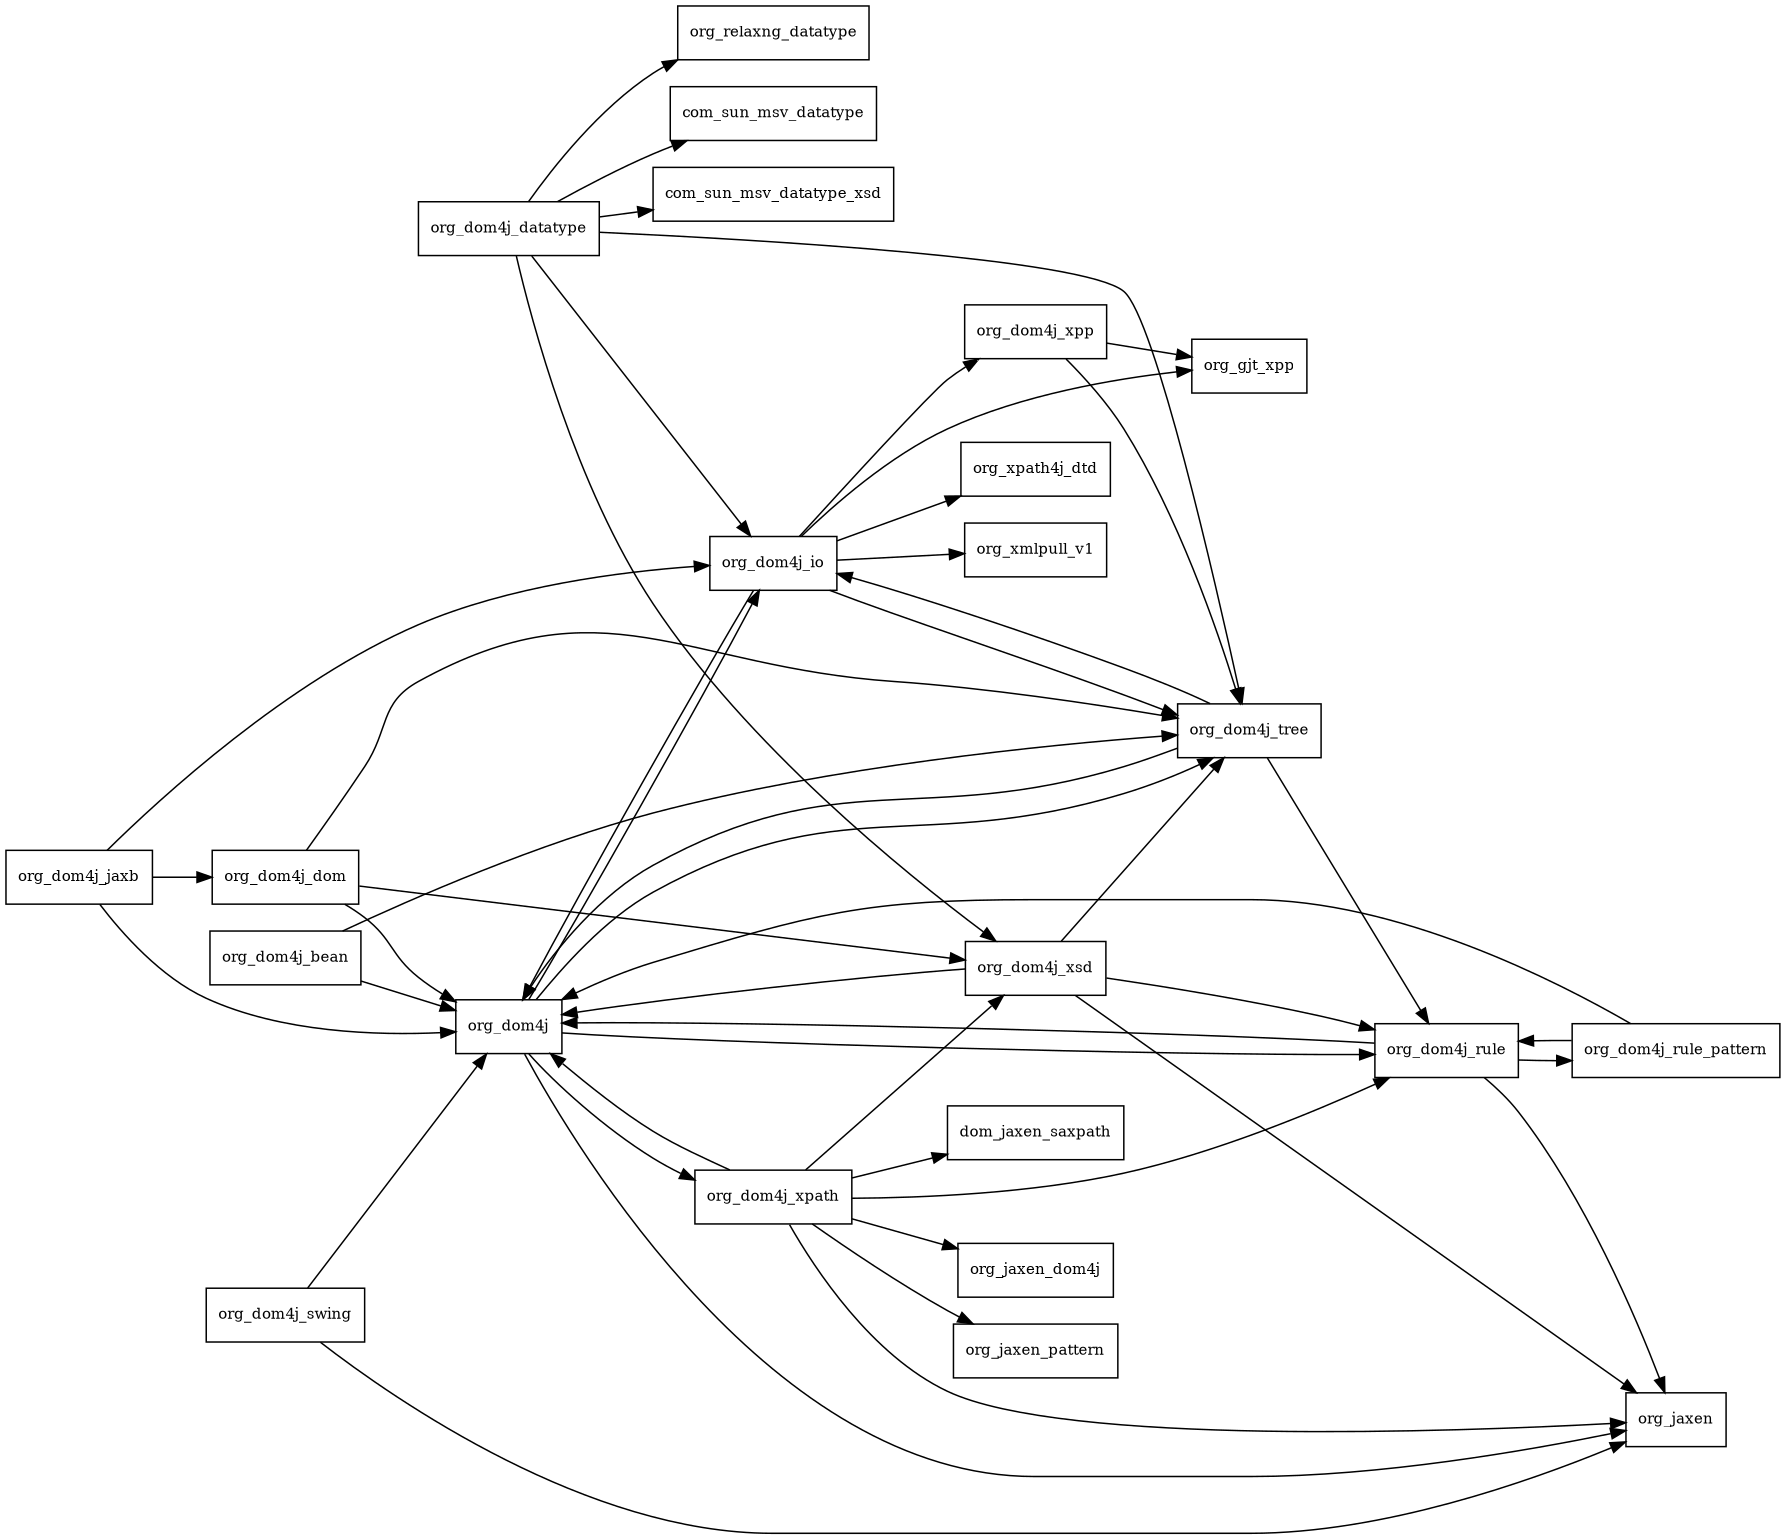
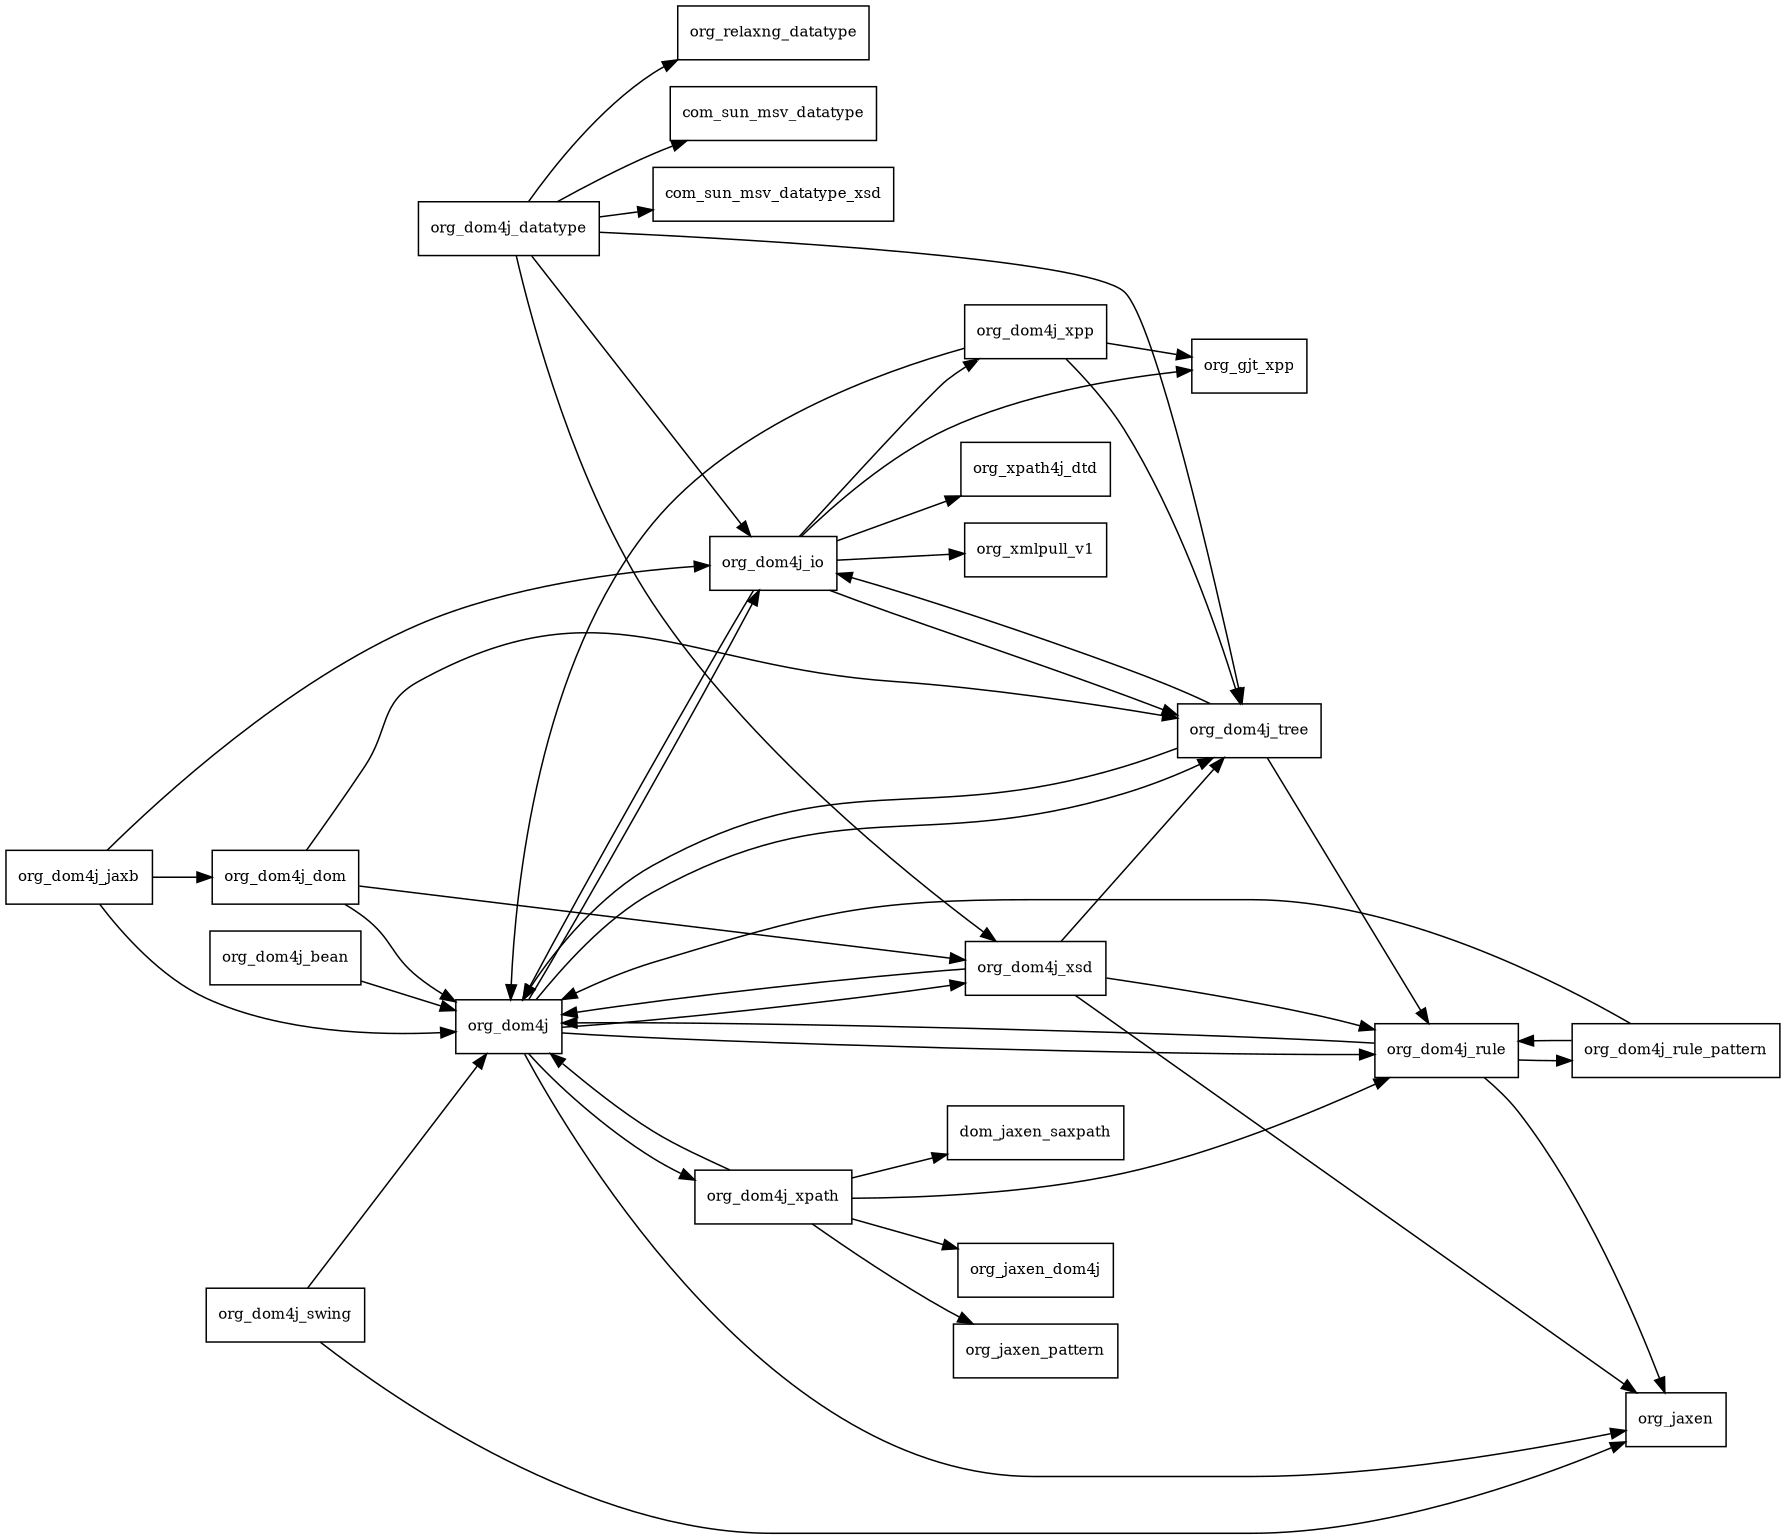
none -> (606, 594)
(742, 792) -> none
(899, 1088) -> (756, 1009)
(1161, 1427) -> none
